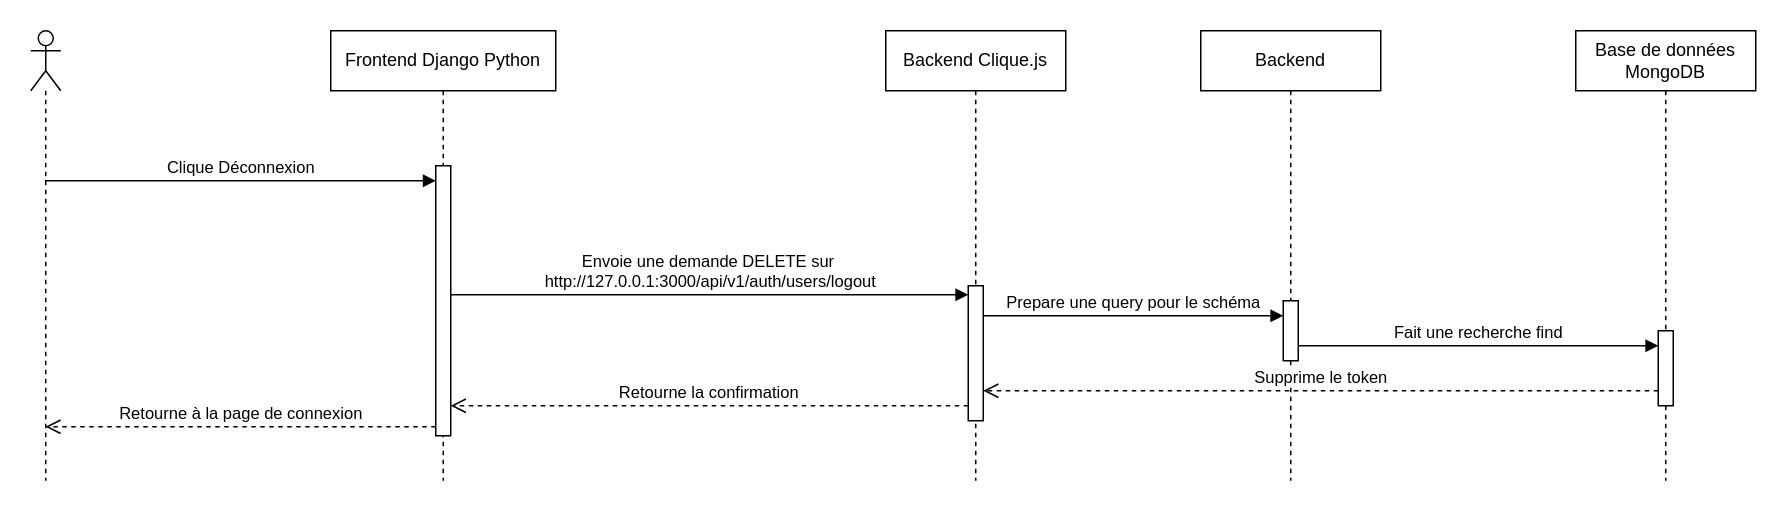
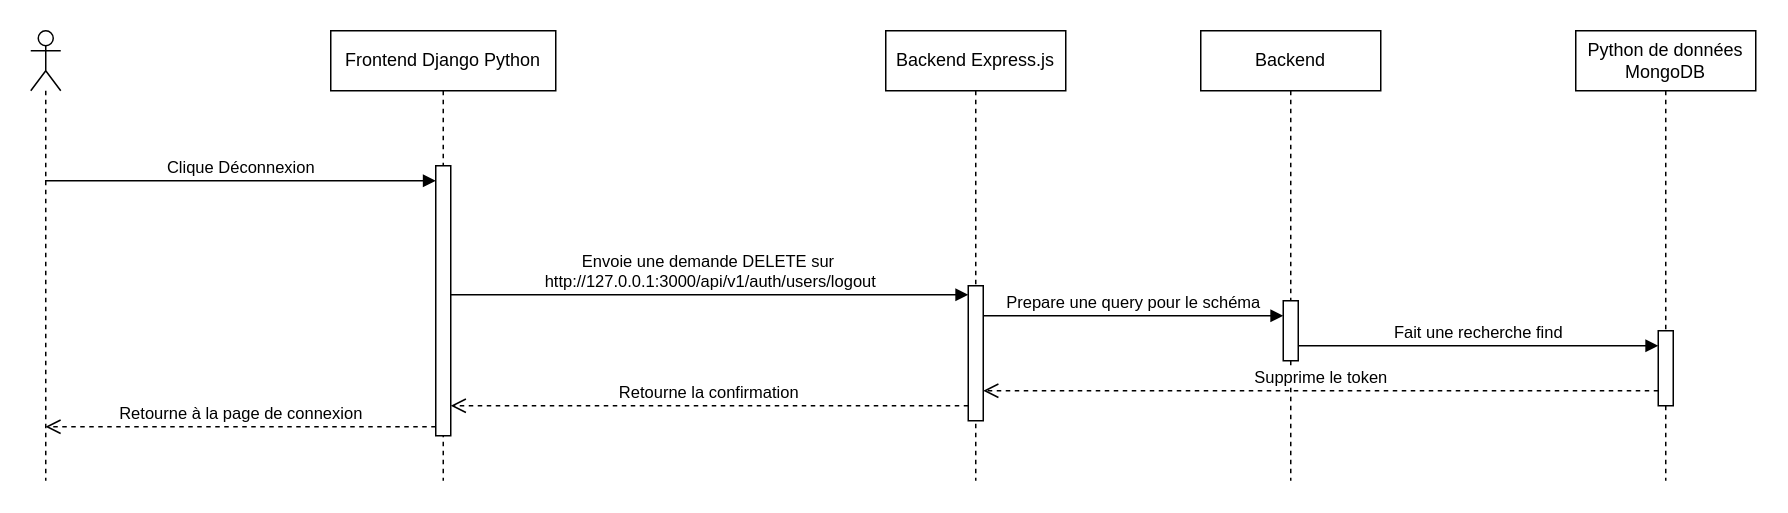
(976, 61) -> (976, 61)
(1666, 61) -> (1666, 61)
